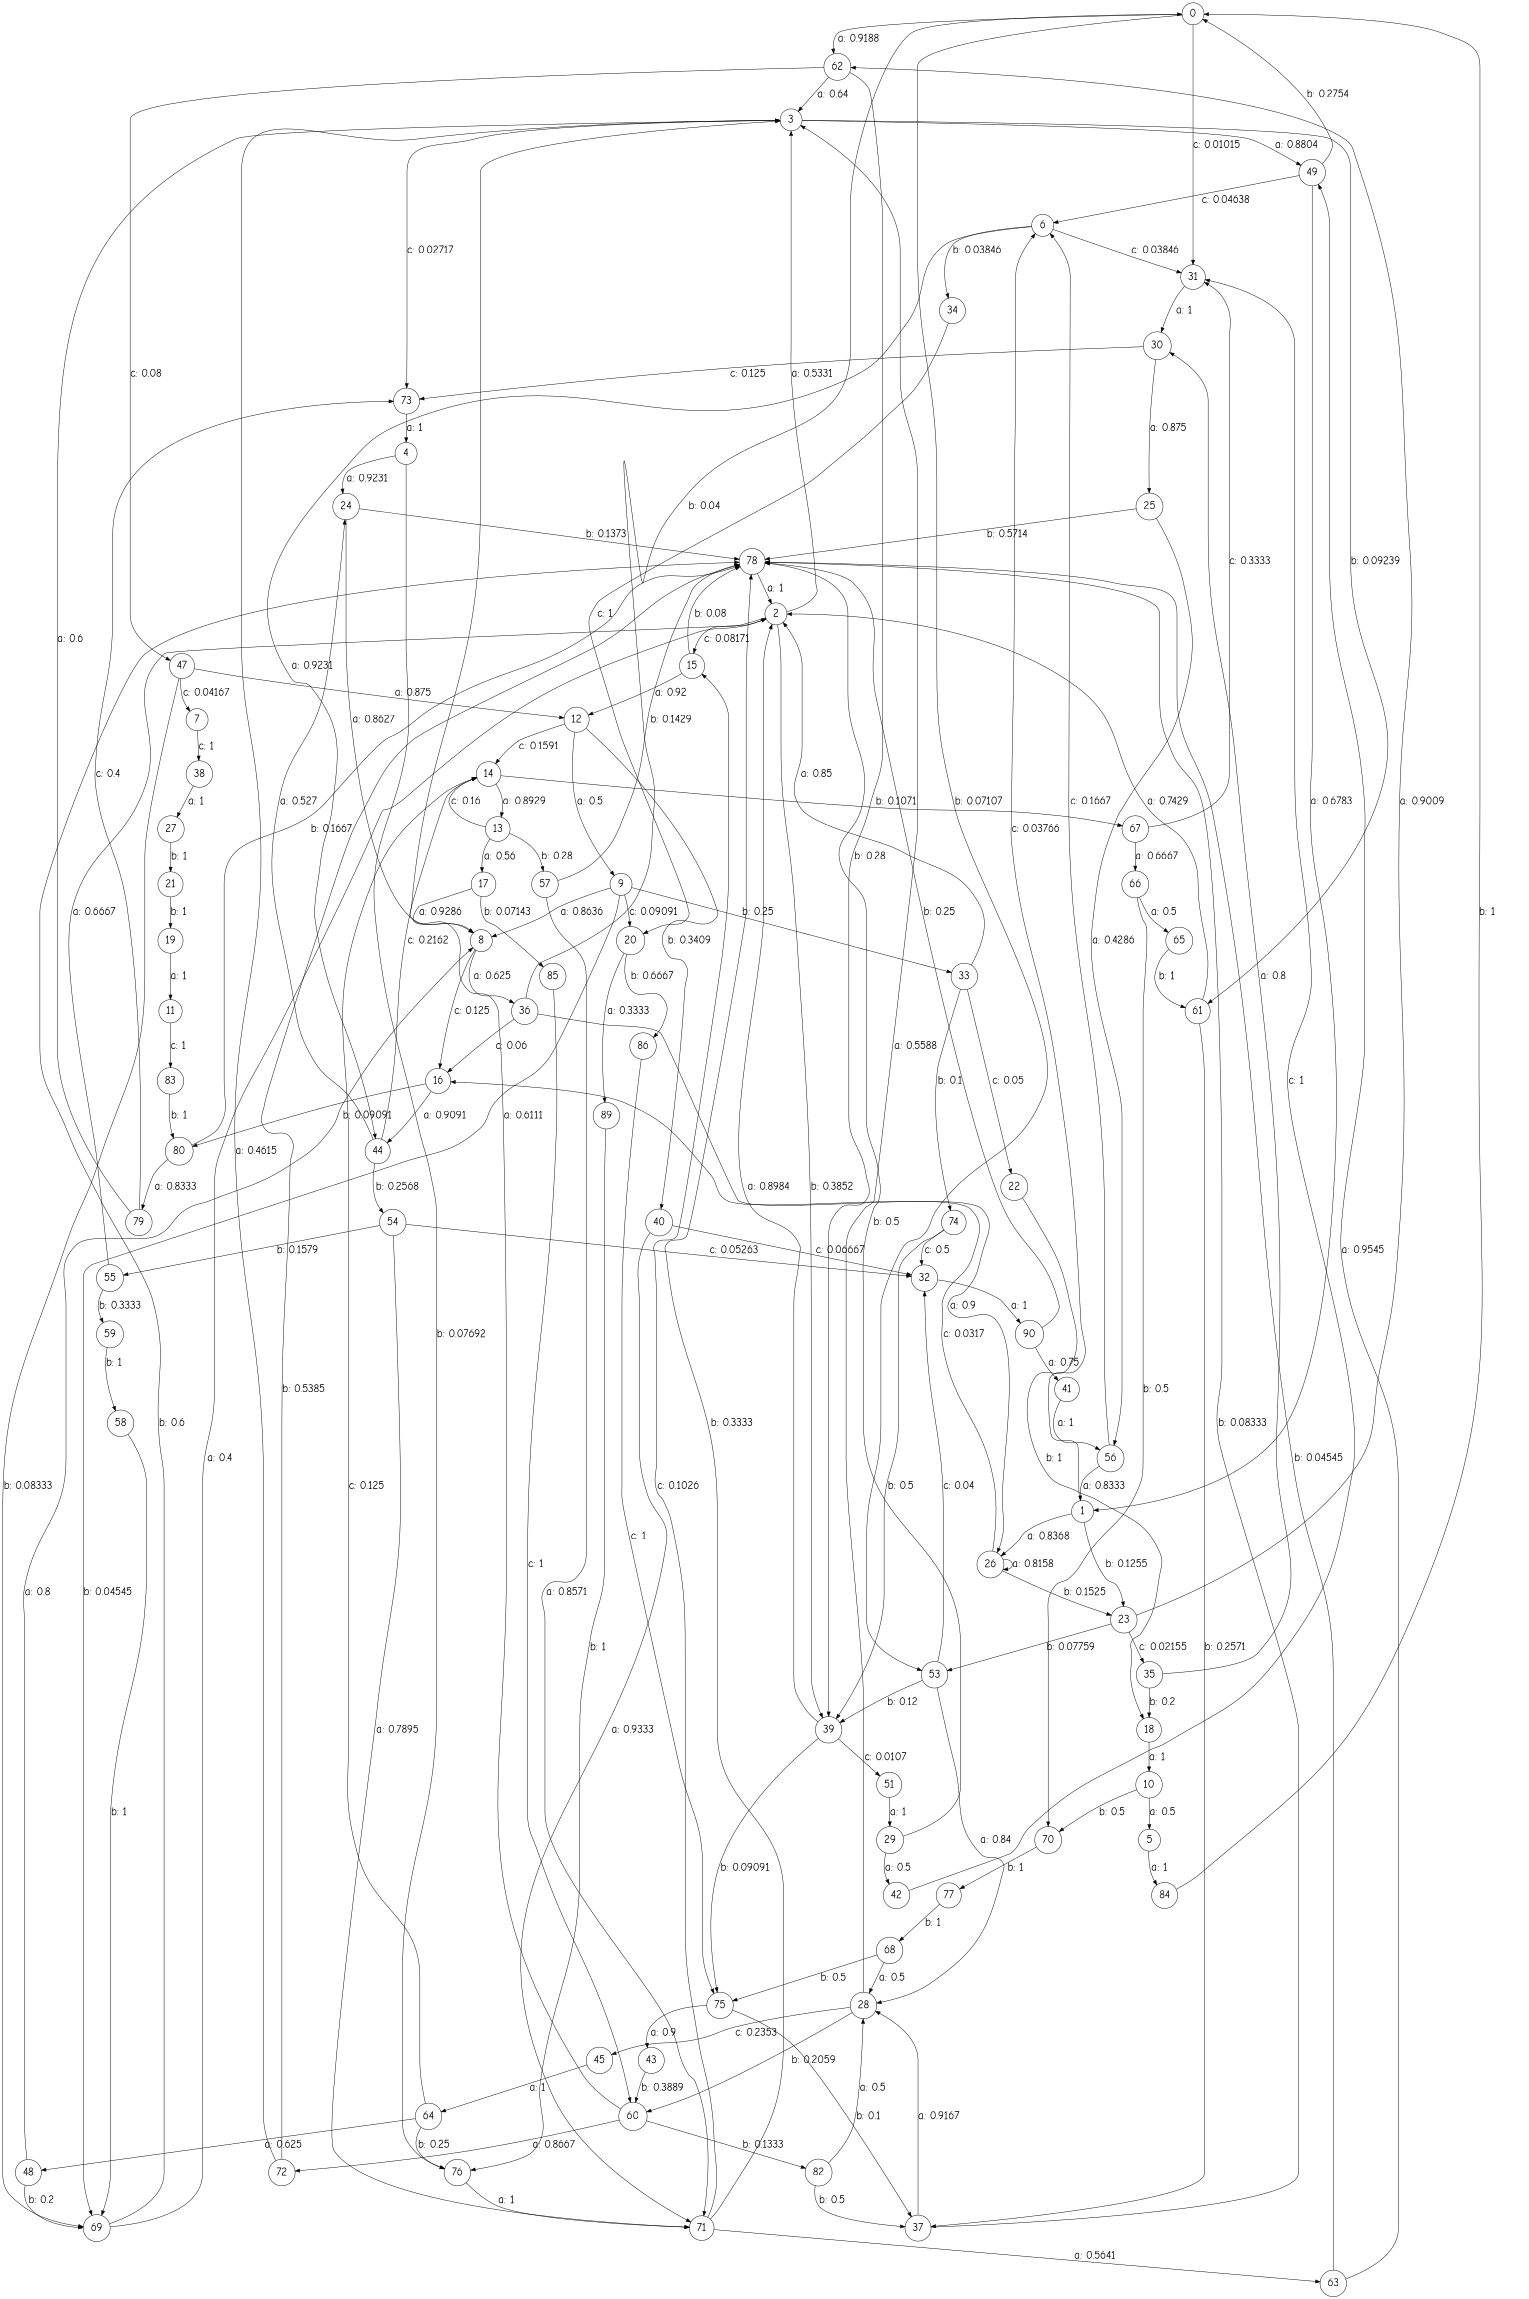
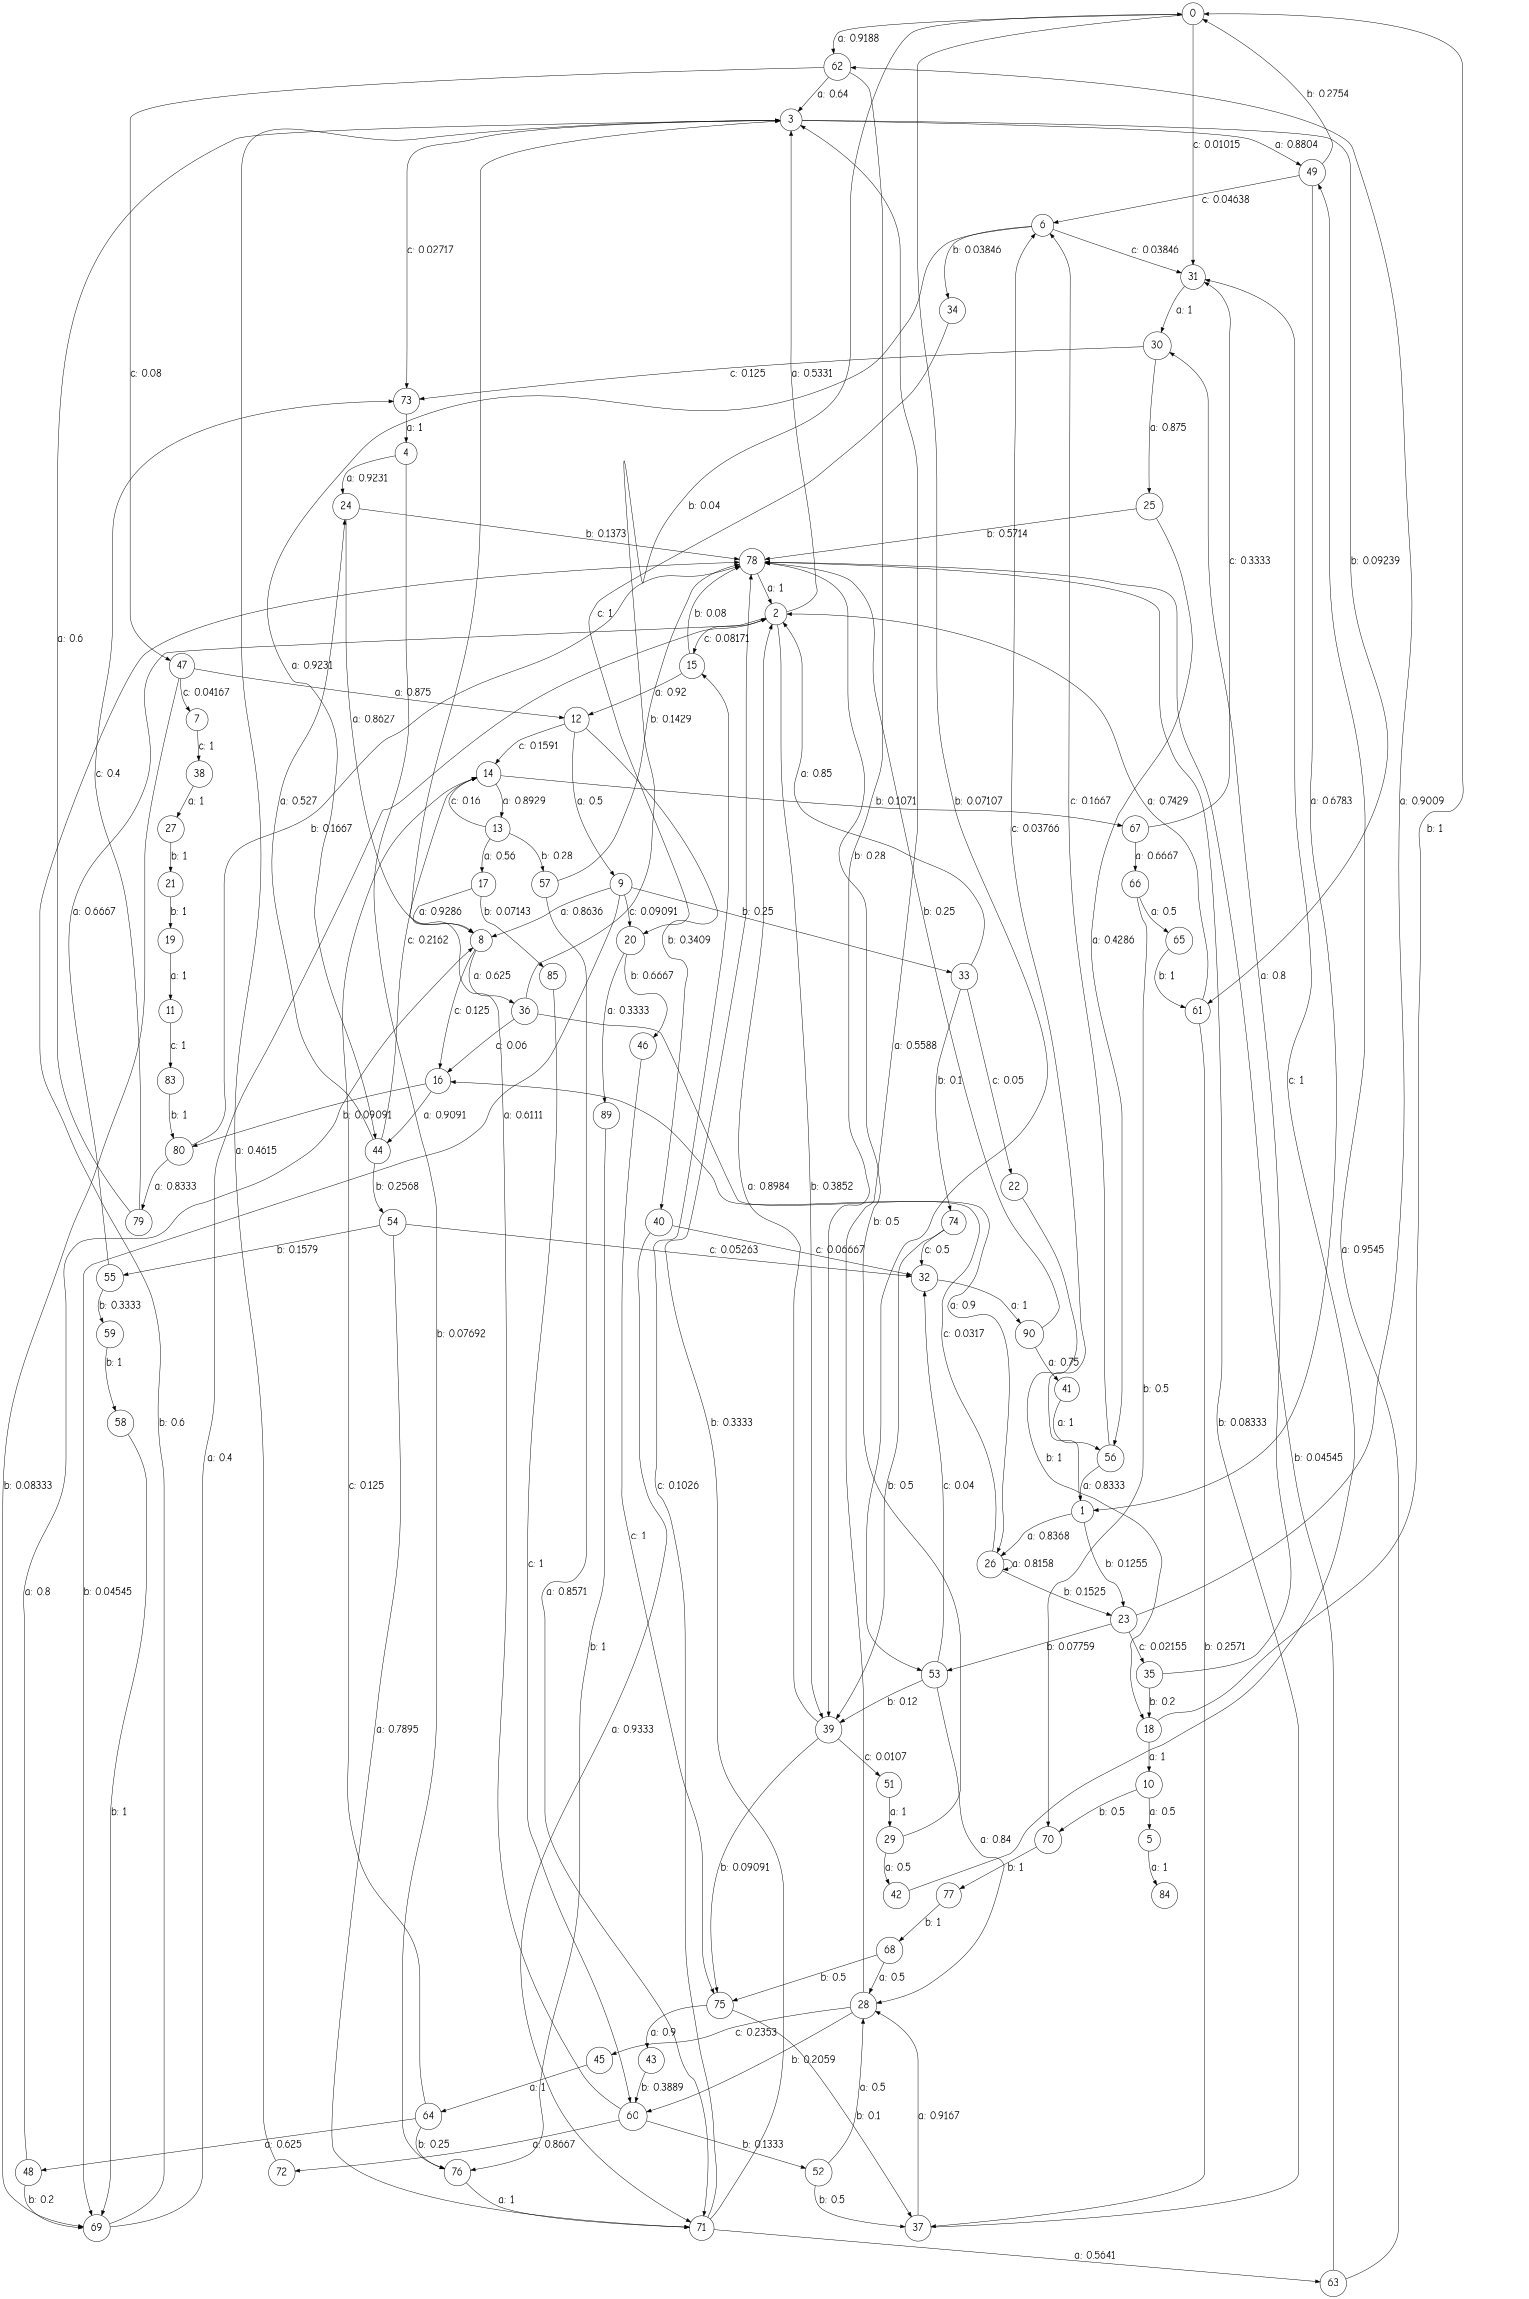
(1480, 885) -> (1431, 813)
(643, 1046) -> (643, 1046)
(288, 1238) -> none
(819, 2173) -> (819, 2173)
